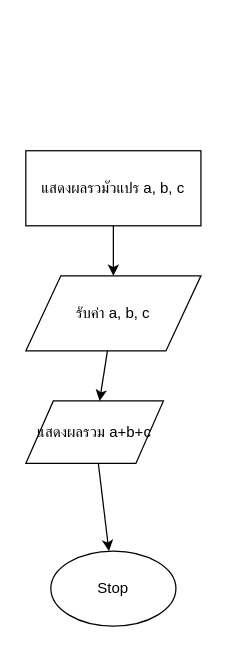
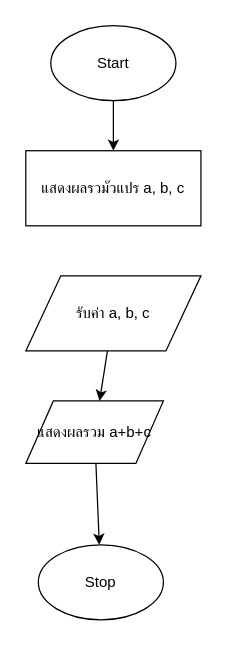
none -> (113, 63)
none -> (113, 122)
(113, 247) -> none
(113, 588) -> (101, 582)
